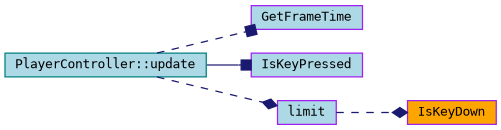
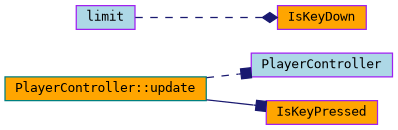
(307, 18) -> (322, 65)
(106, 65) -> (106, 89)
(307, 65) -> (322, 112)
(210, 90) -> none
